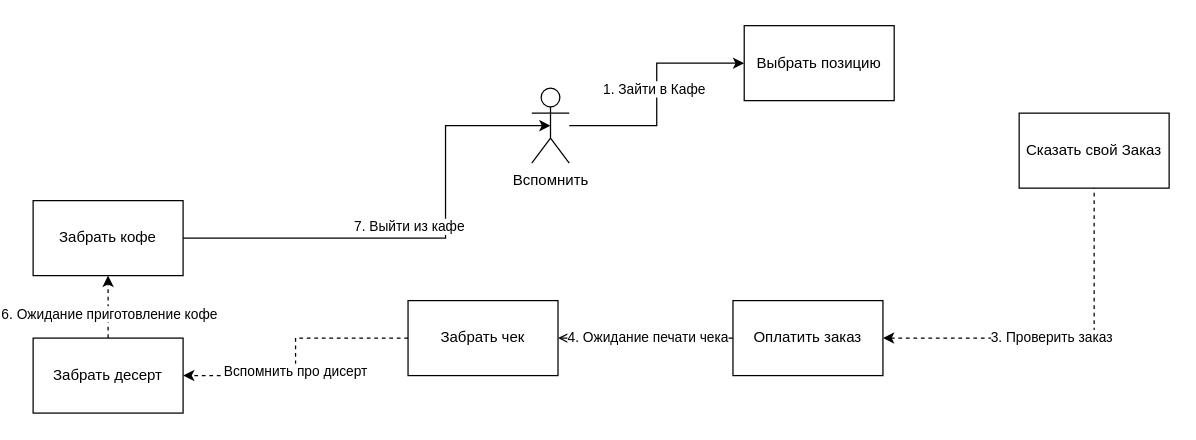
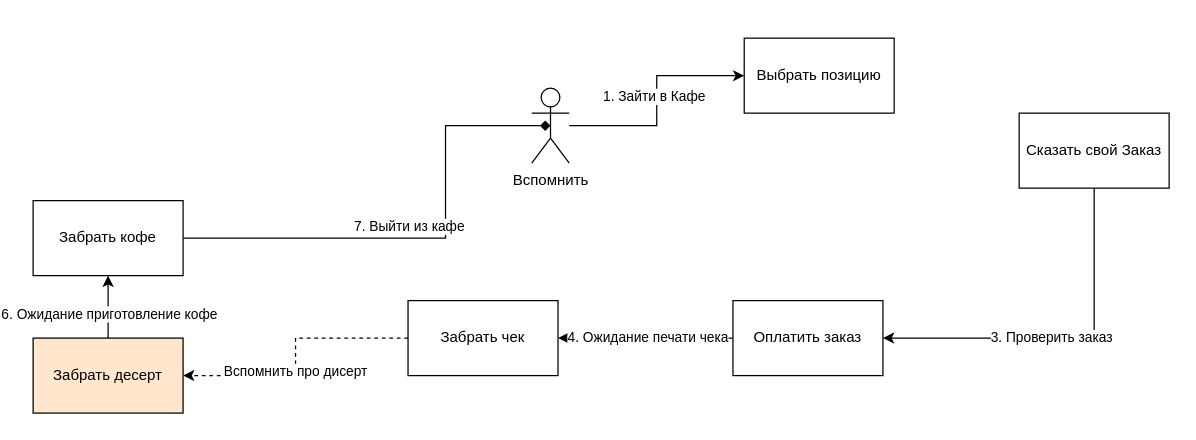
(819, 63) -> (819, 76)
(540, 126) -> (539, 126)
(1094, 259) -> (1094, 259)
(108, 295) -> (108, 295)
(565, 338) -> (567, 338)
(108, 376) -> (108, 376)
